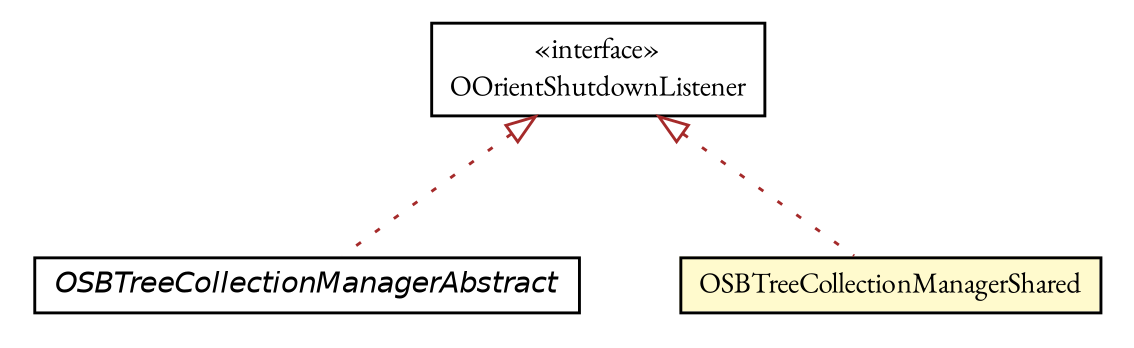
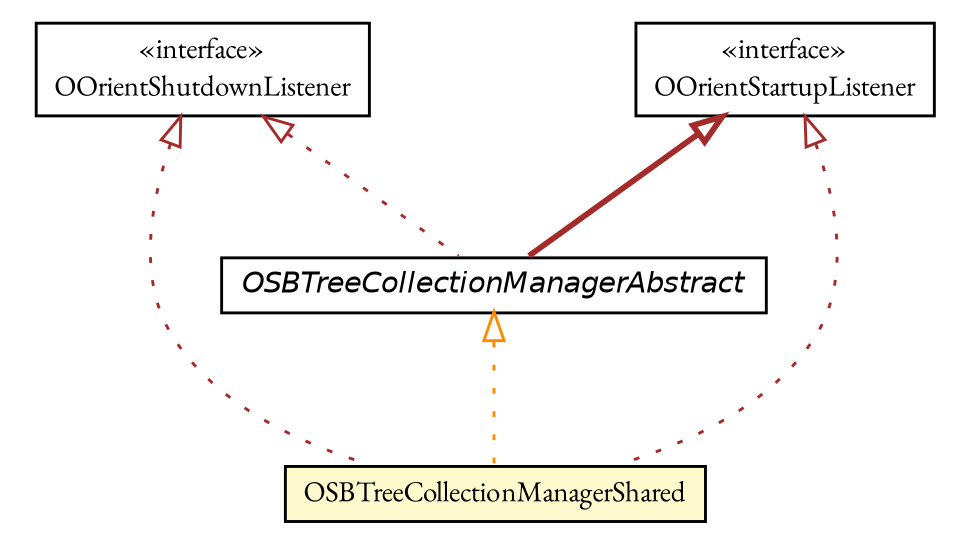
none -> (784, 70)
none -> (494, 403)
